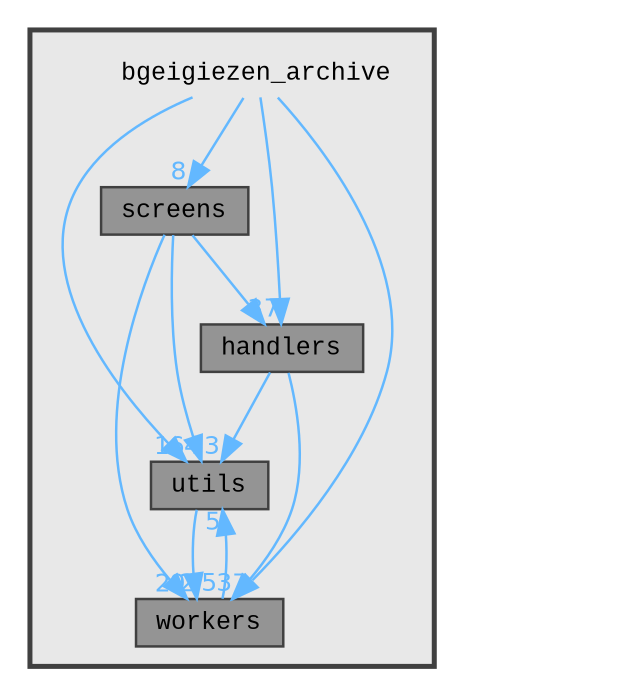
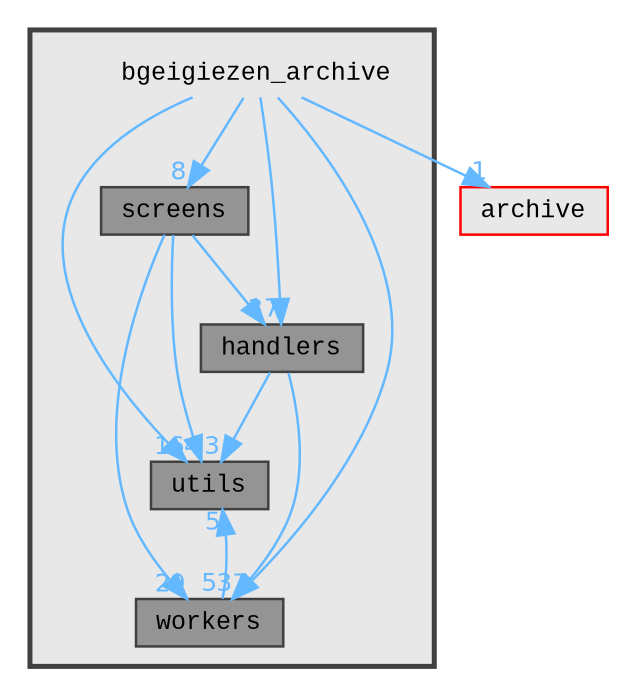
none -> (534, 211)
(193, 542) -> none
